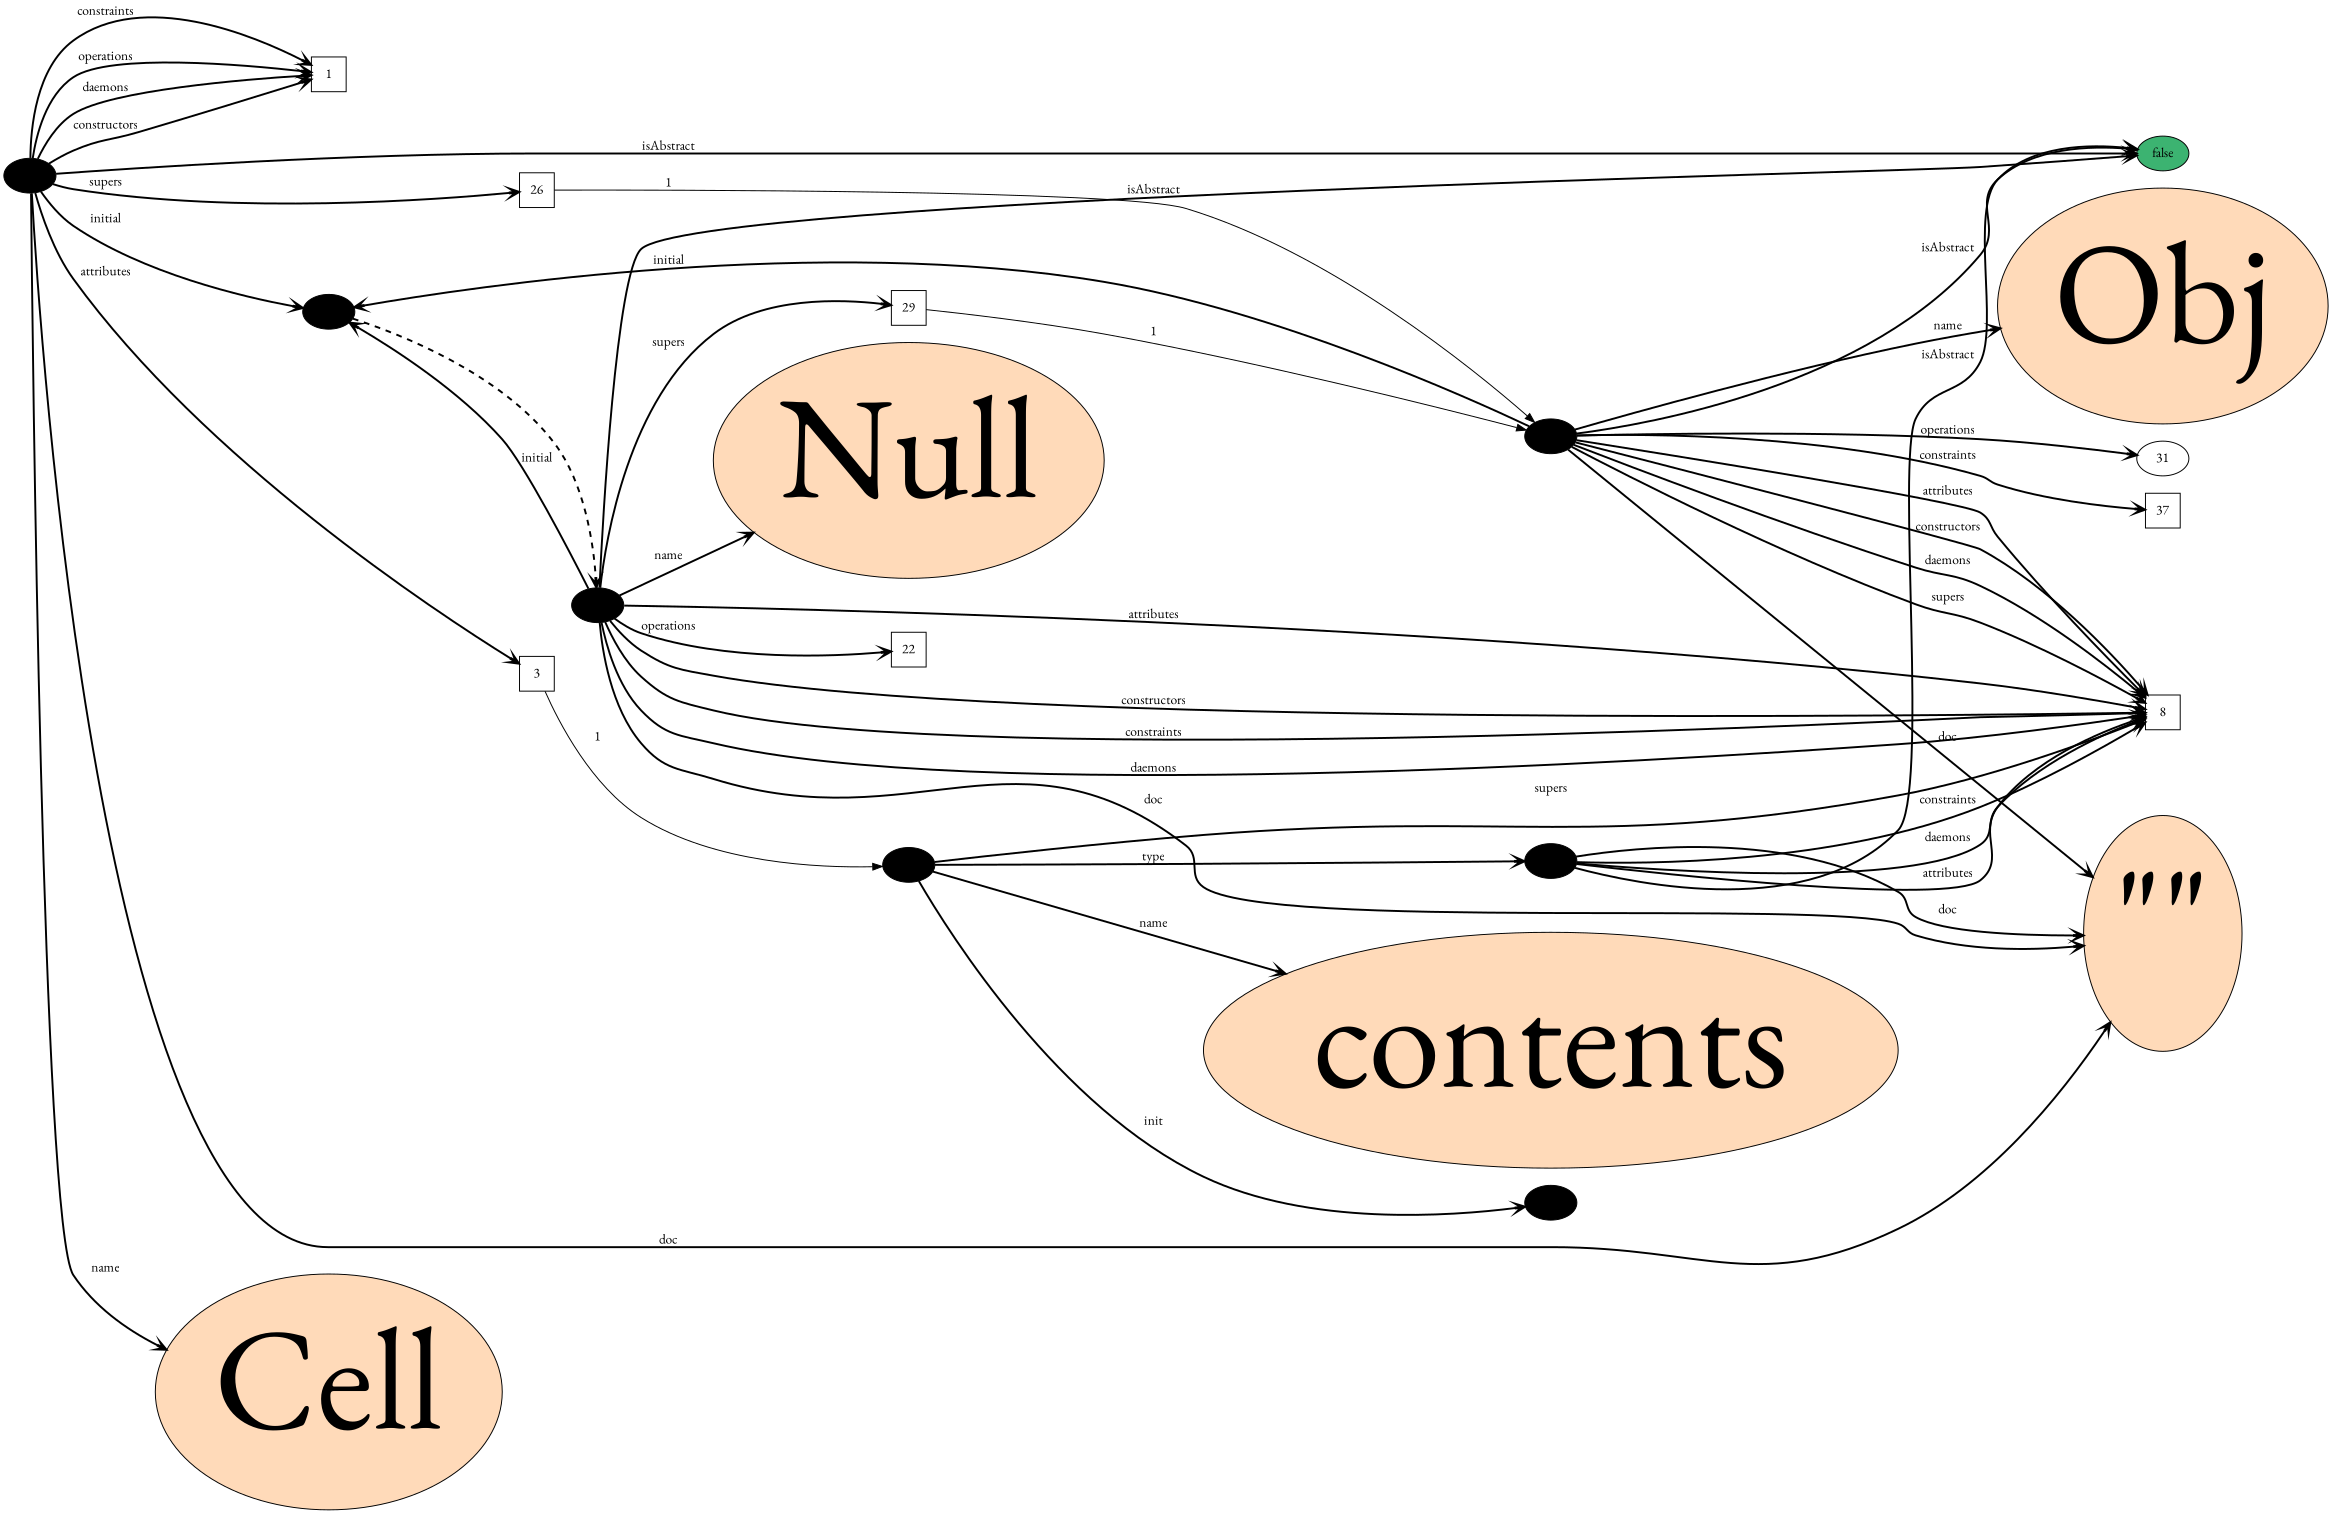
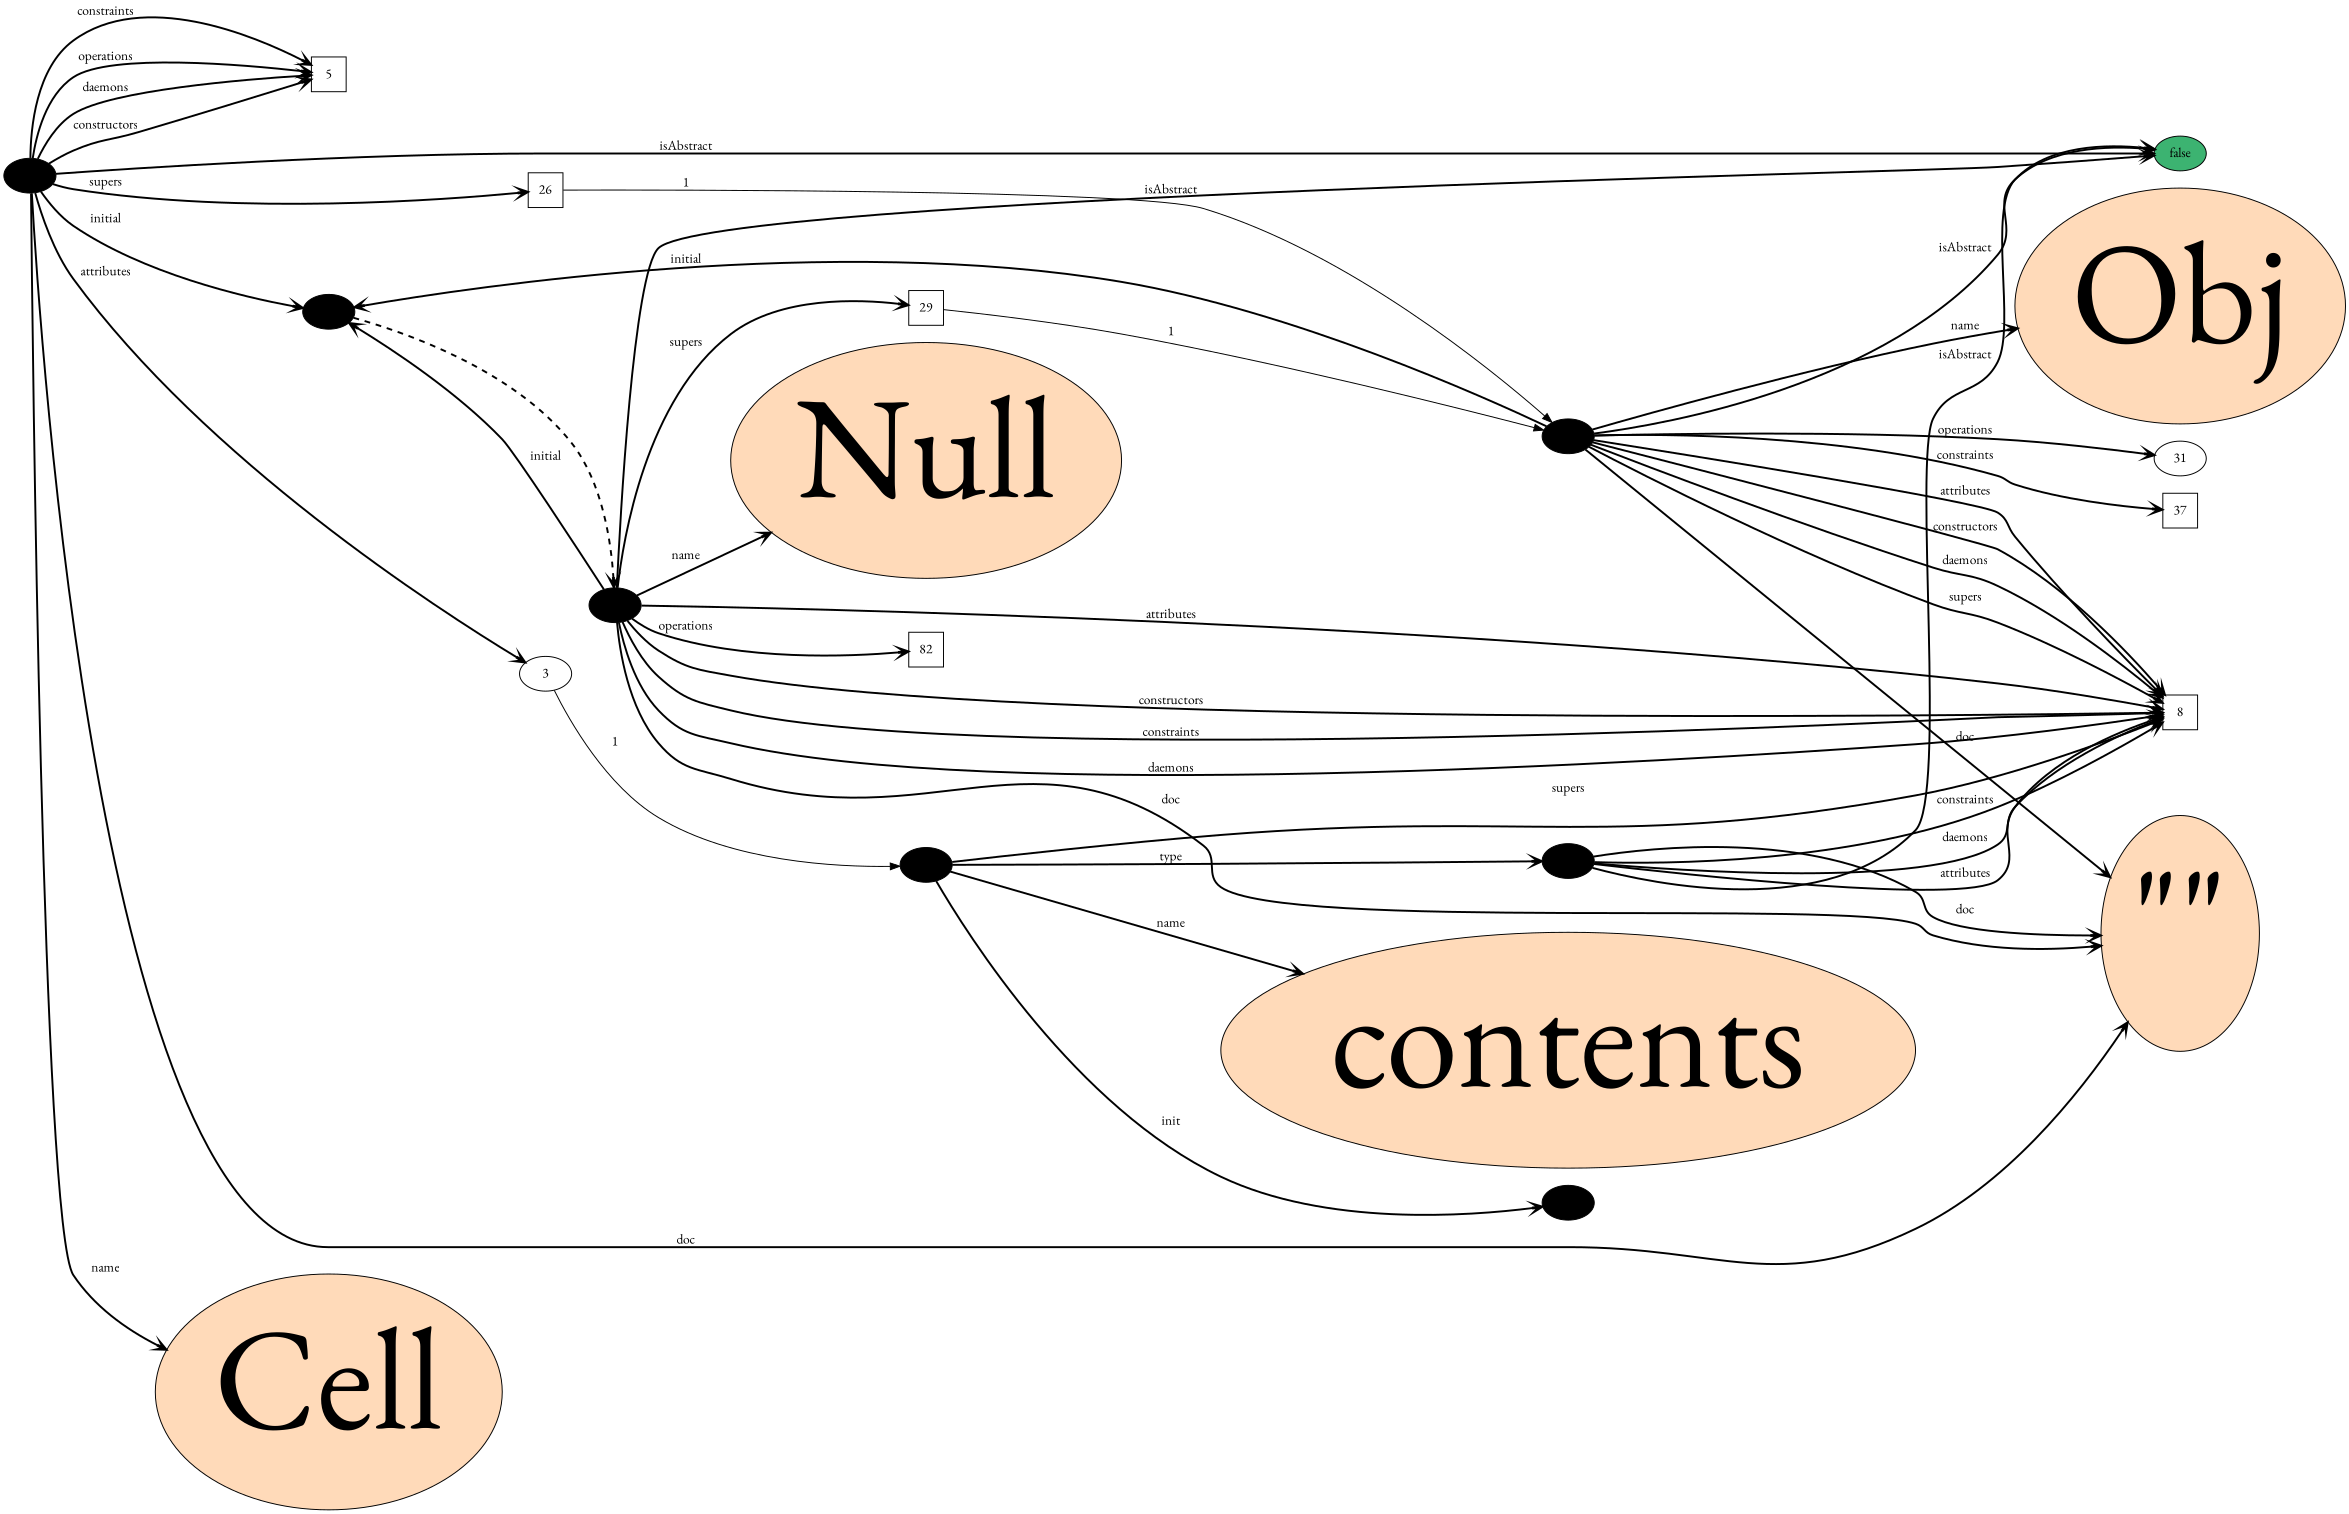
(329, 74) -> (329, 74)
(909, 650) -> (926, 650)
(537, 674) -> (546, 674)
